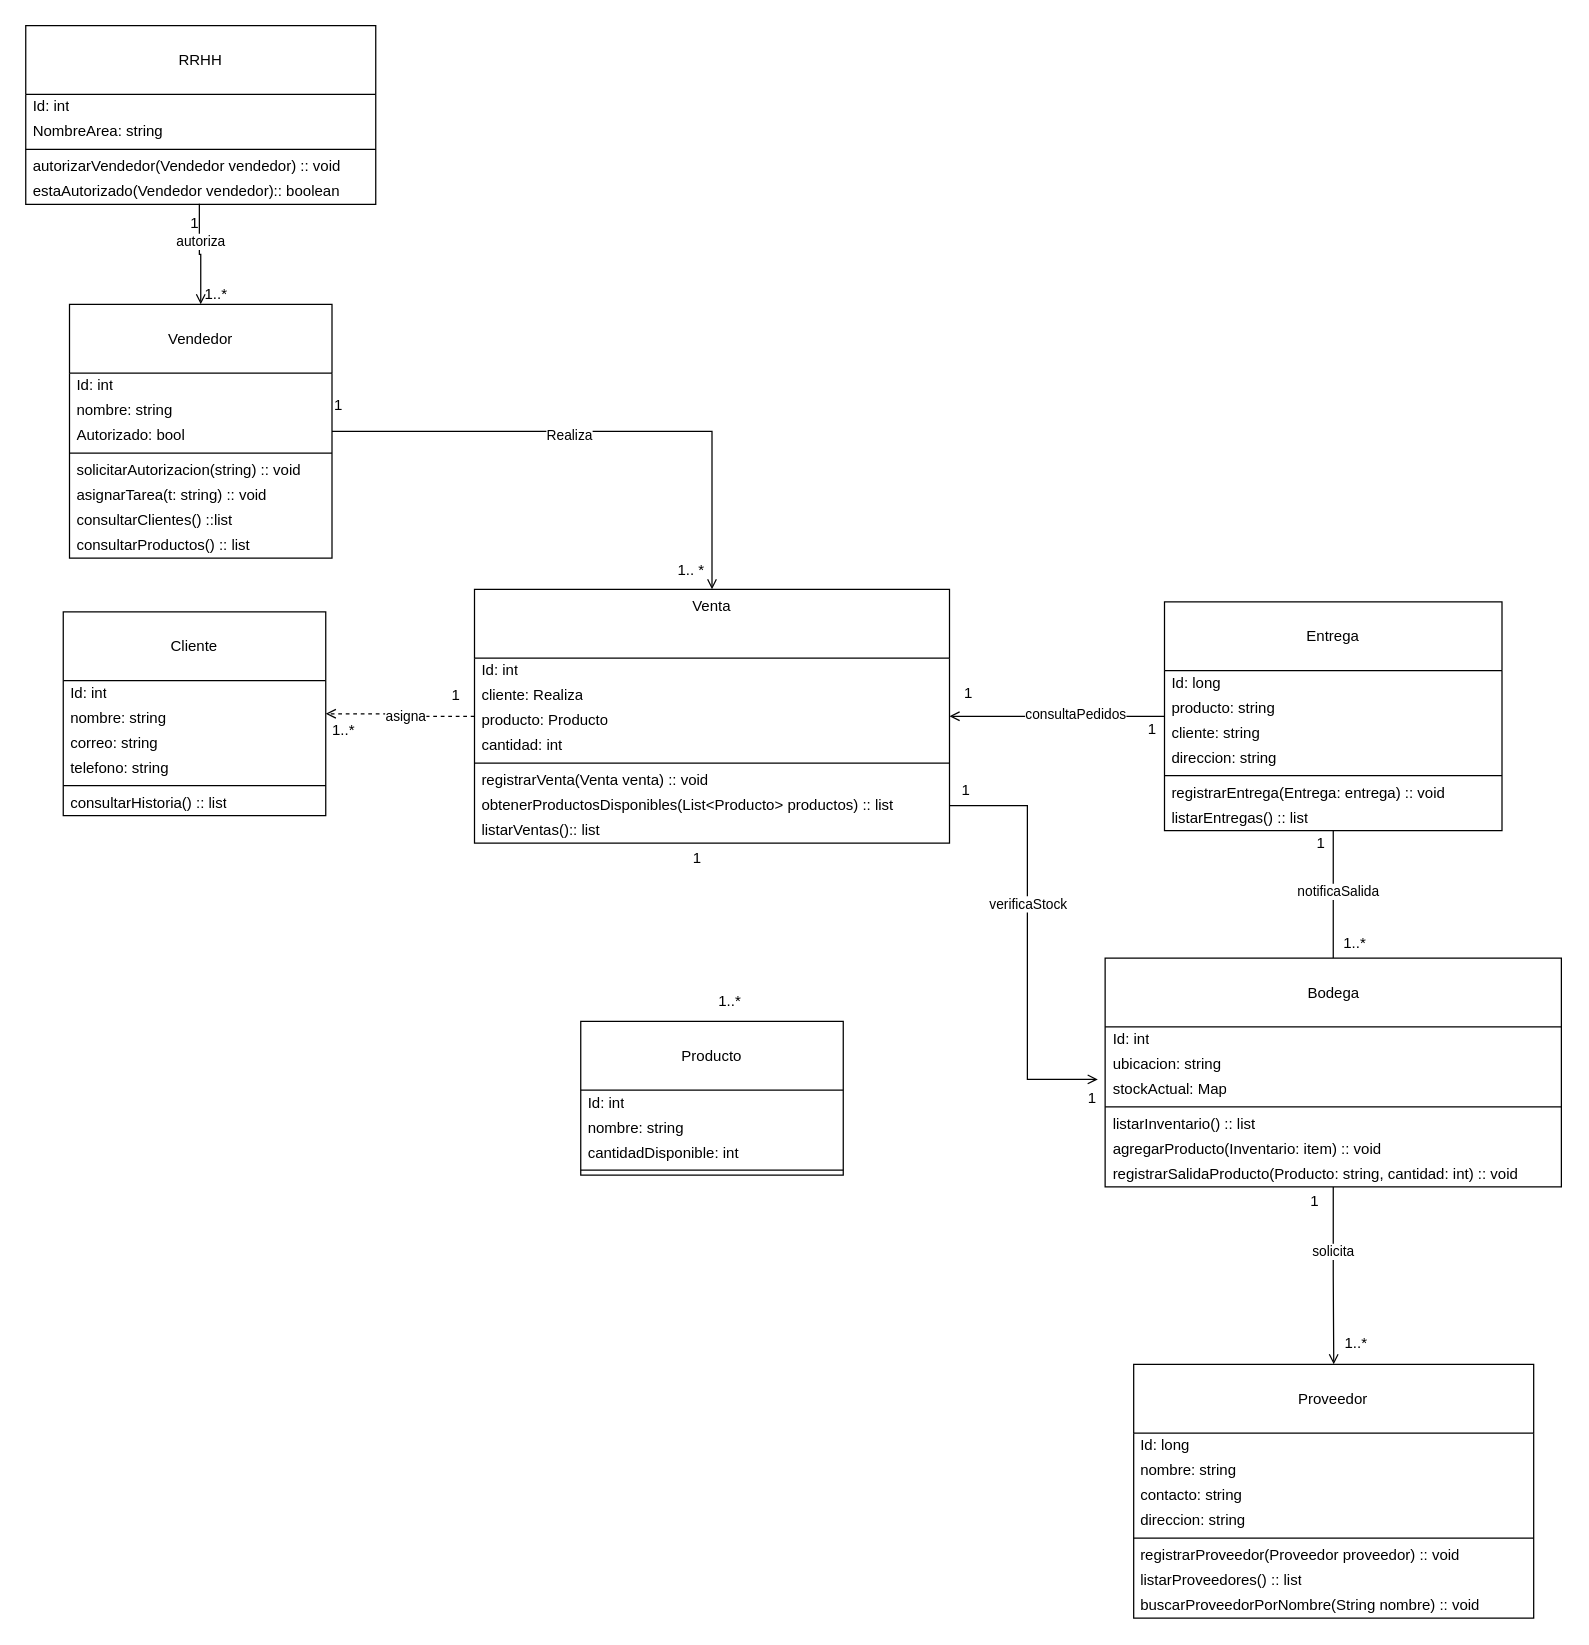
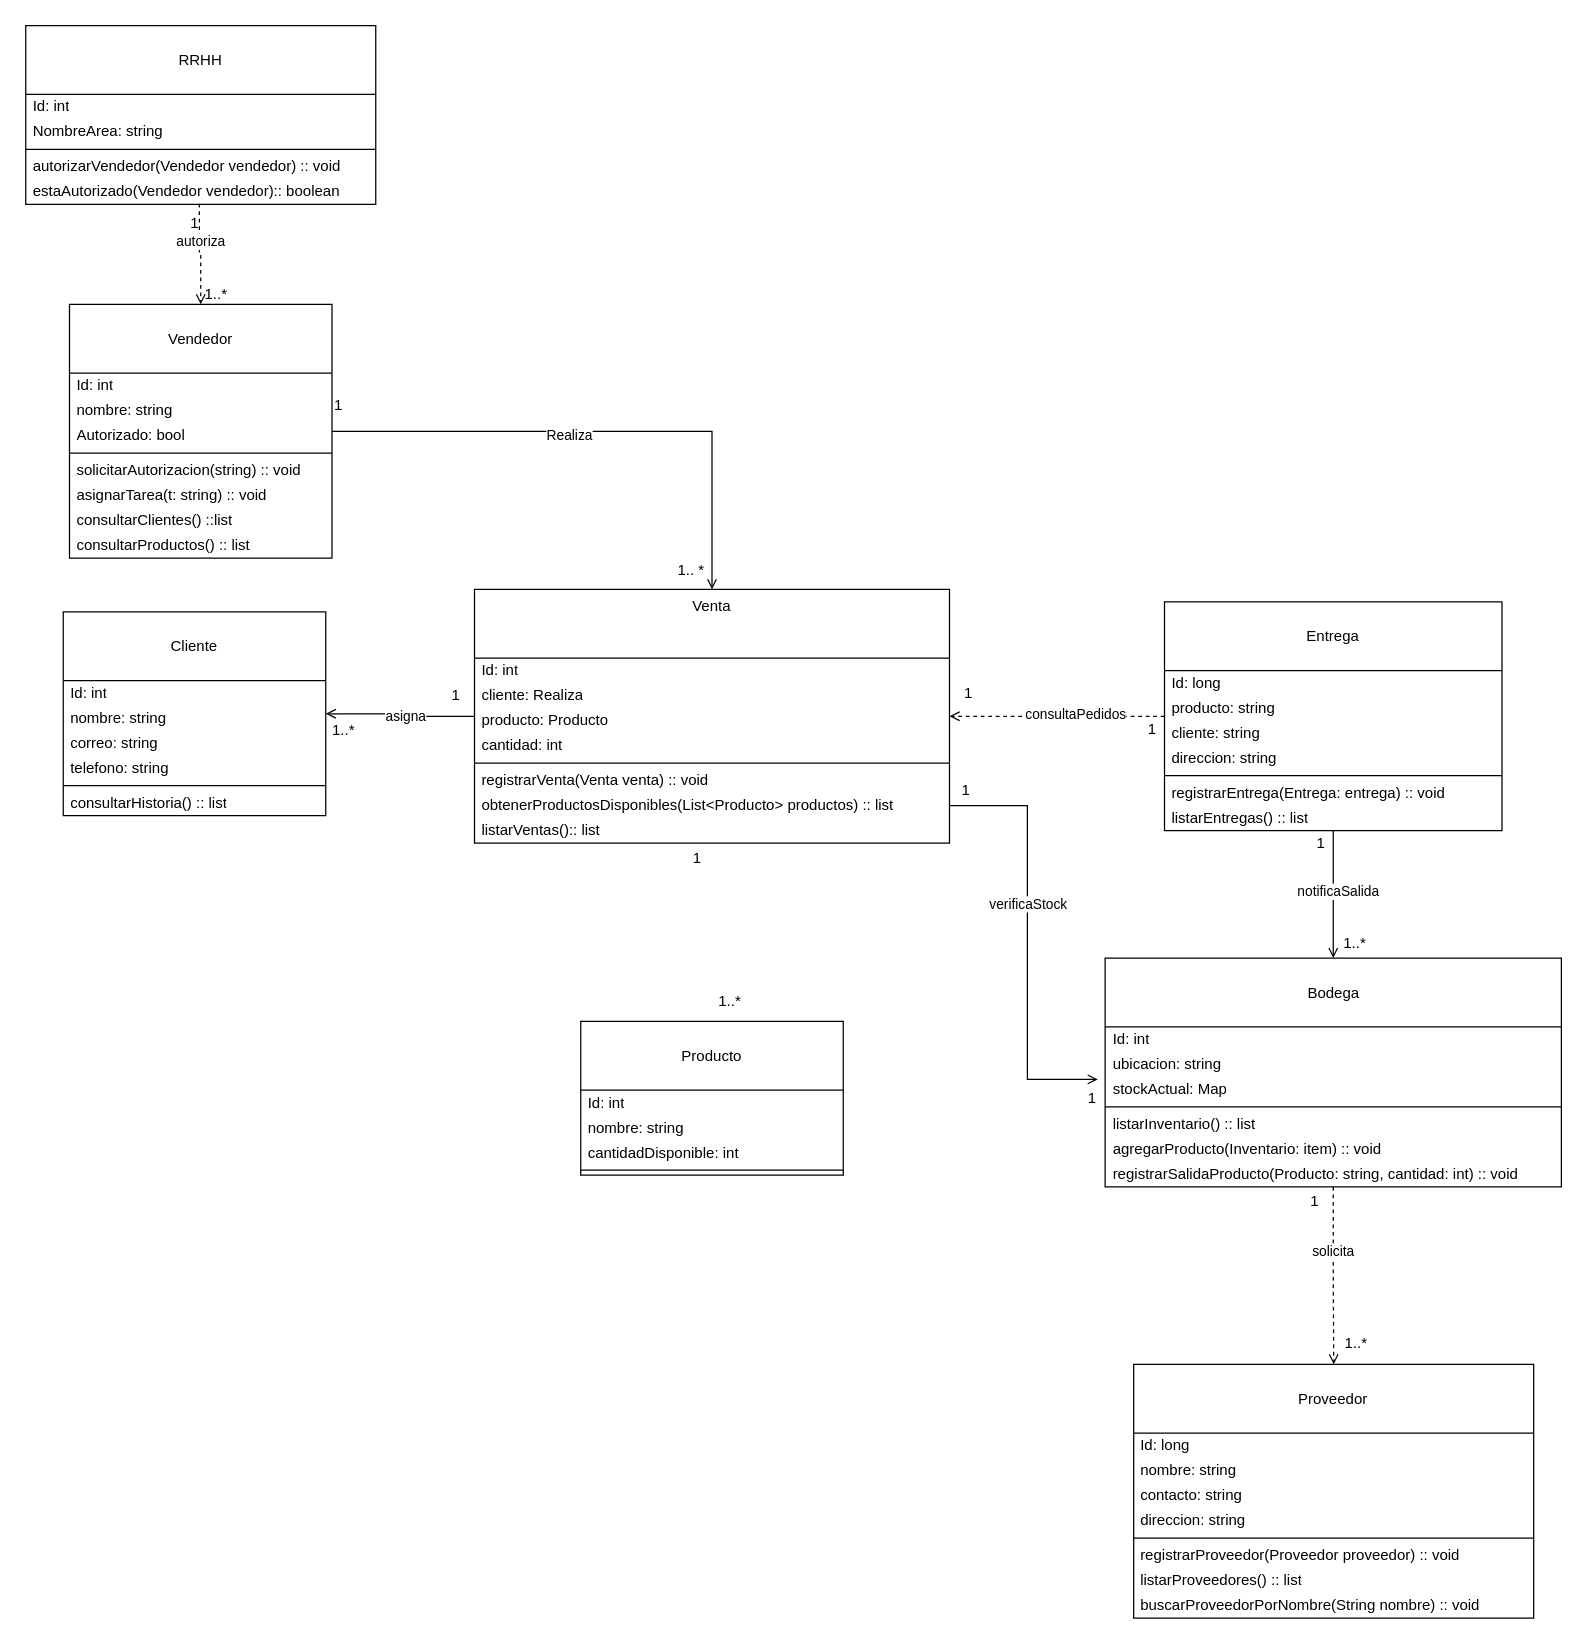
(201, 275) -> (201, 275)
(357, 714) -> (357, 714)
(990, 716) -> (990, 716)
(1333, 953) -> (1333, 952)
(1333, 1309) -> (1333, 1309)
